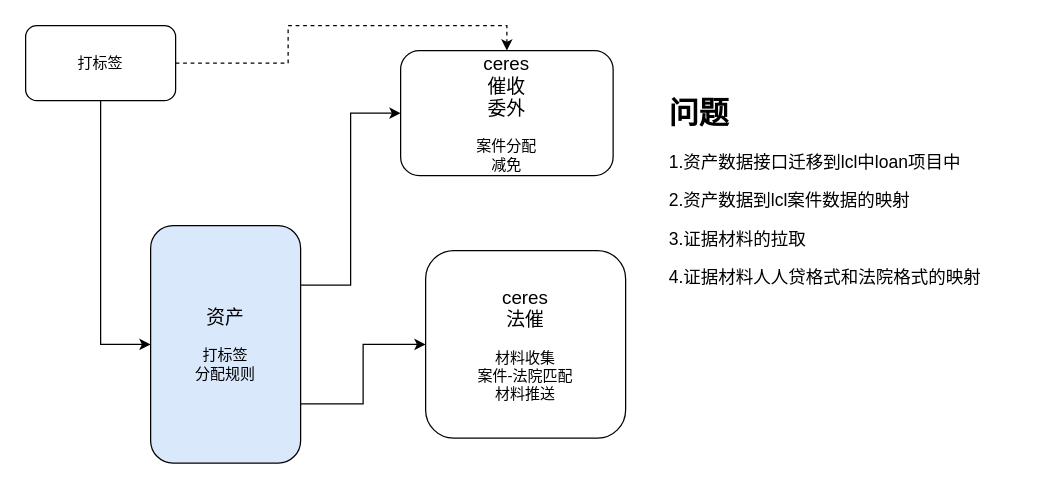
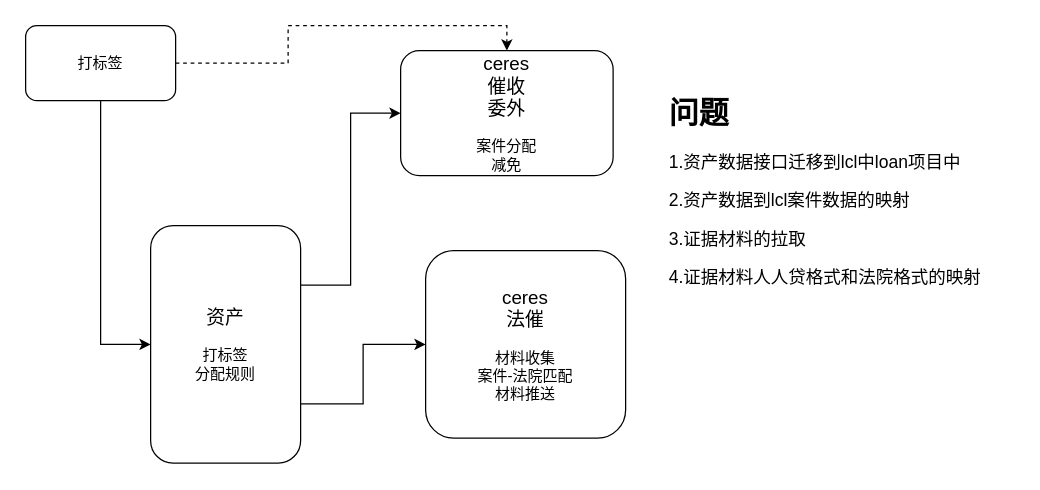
(226, 344) -> (226, 344)
